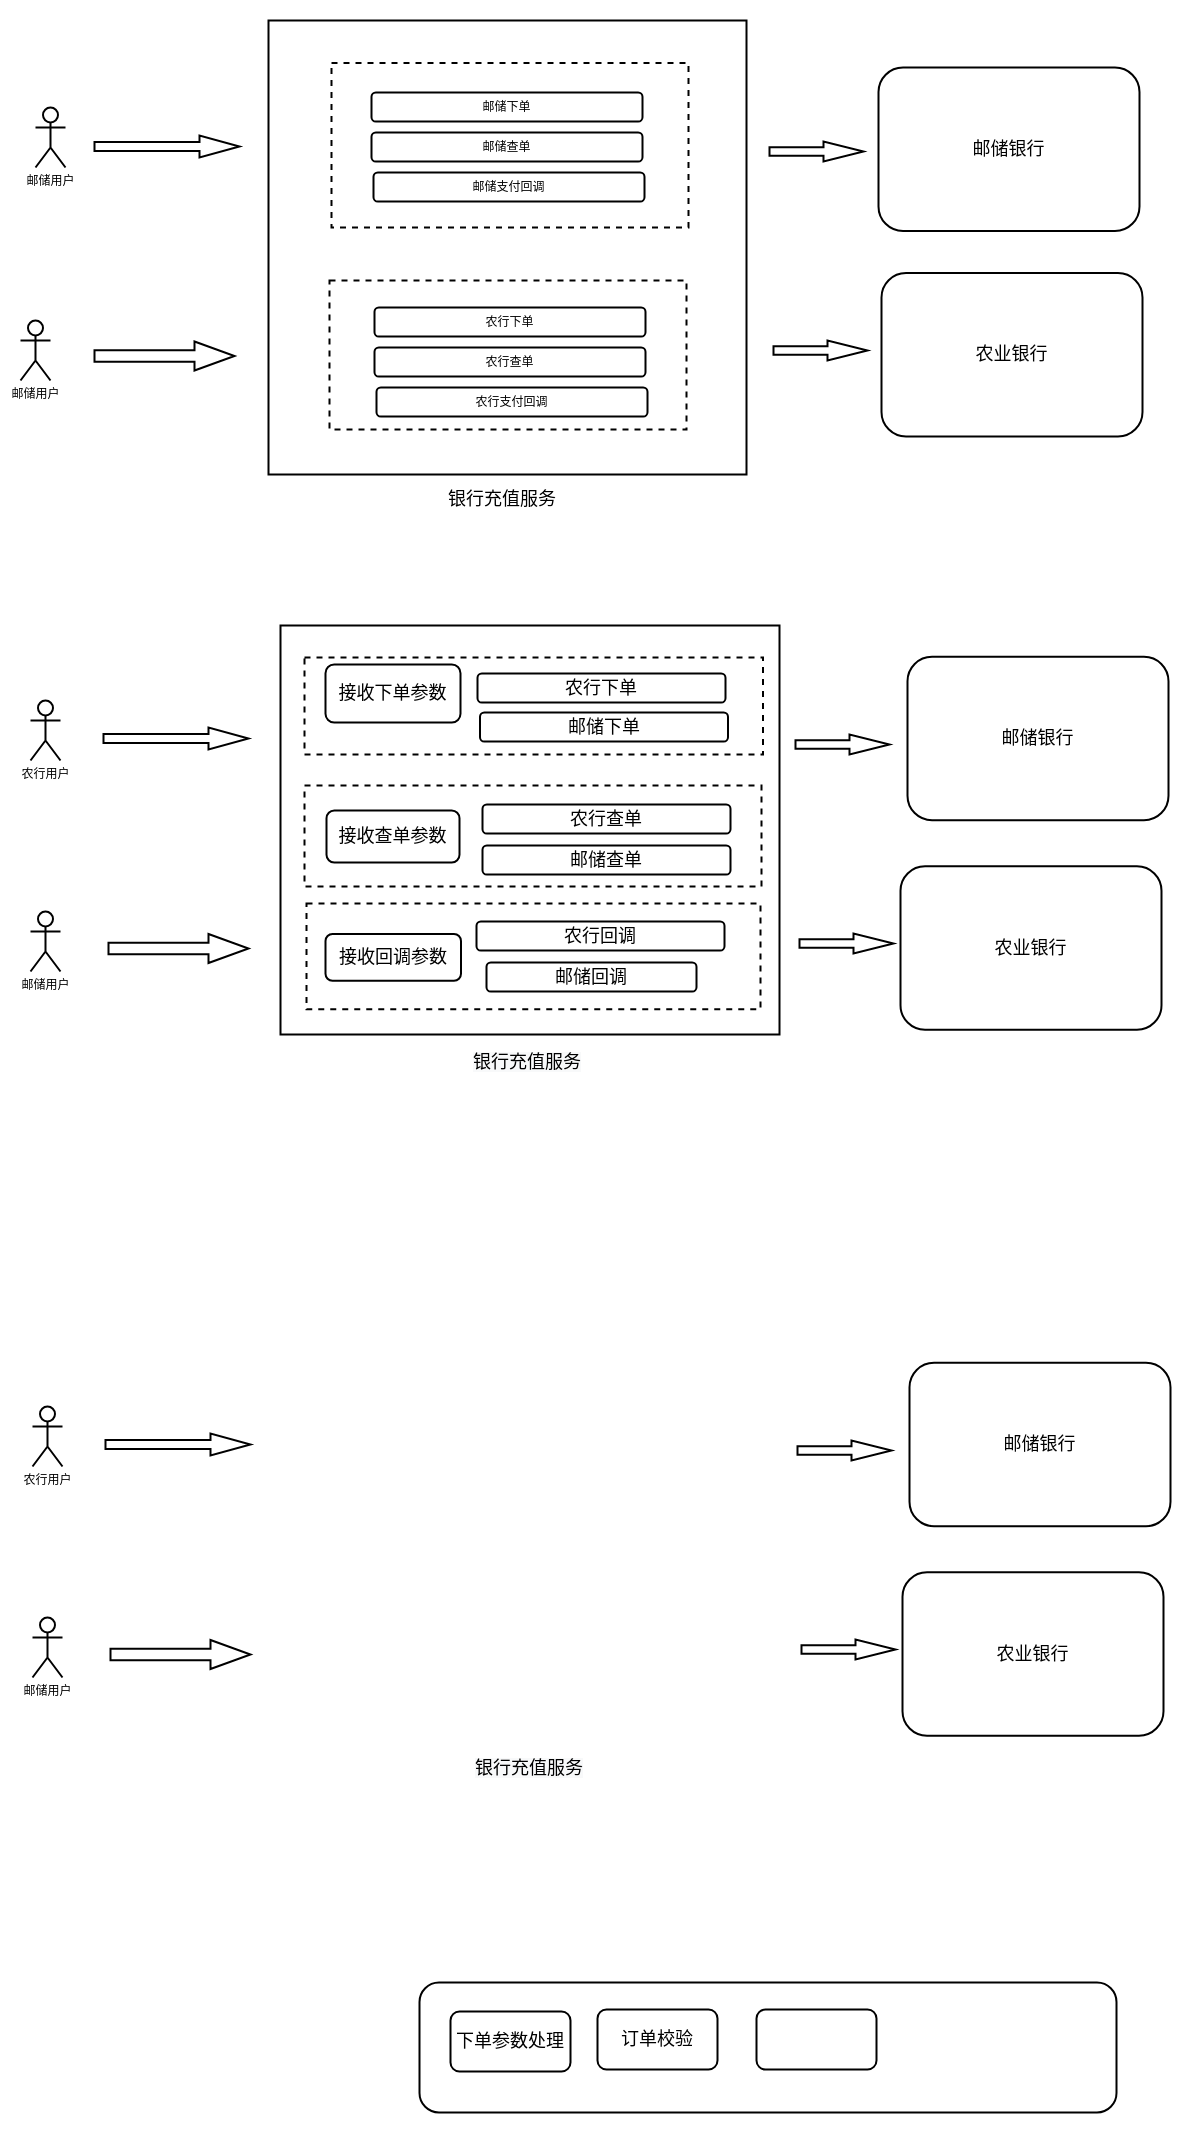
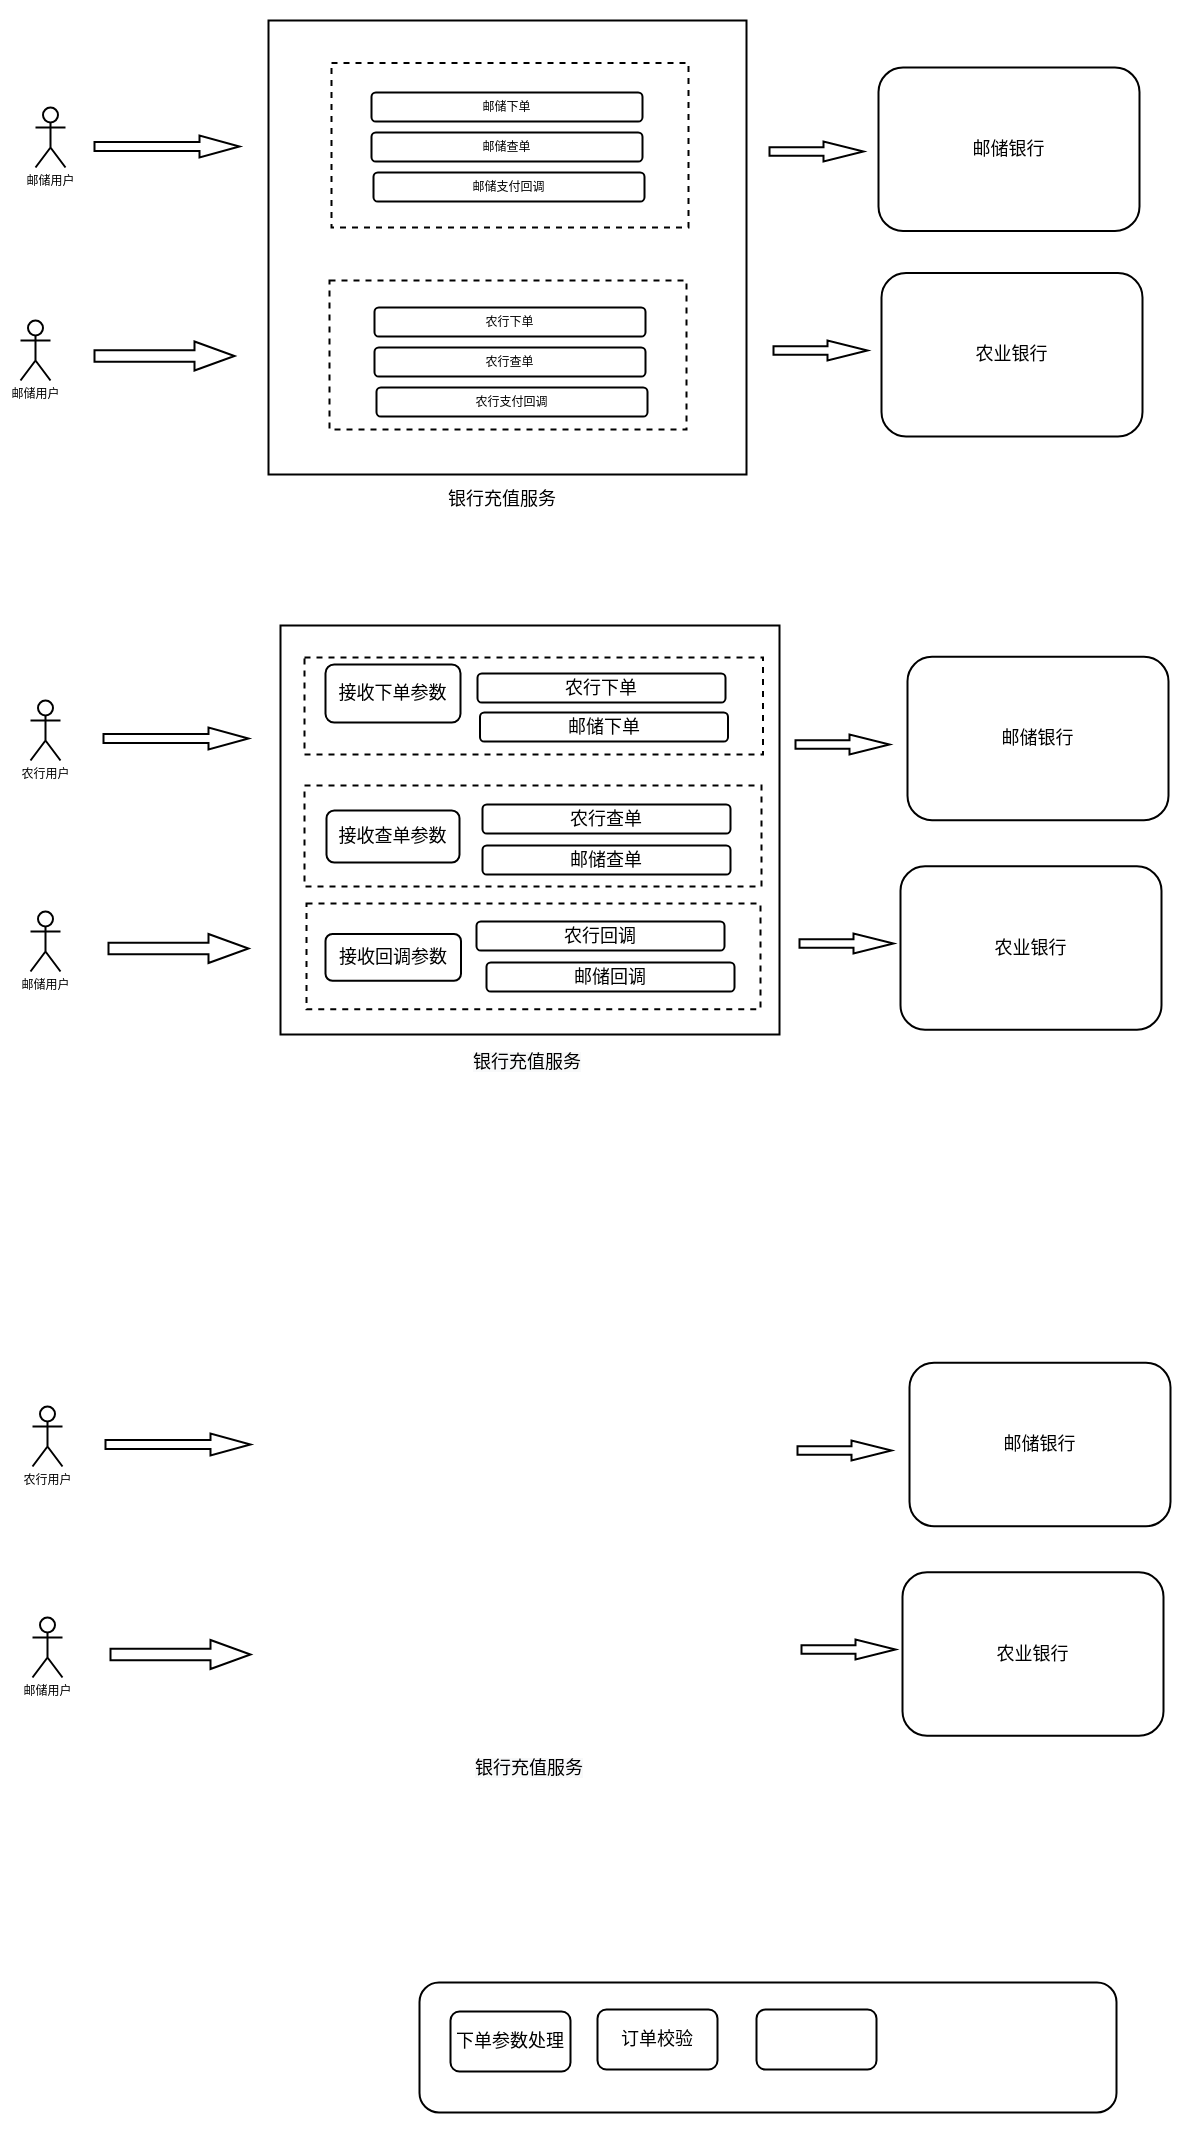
(592, 977) -> (611, 977)
